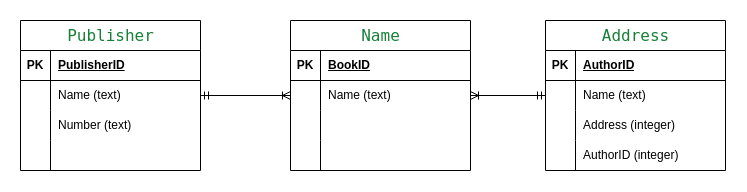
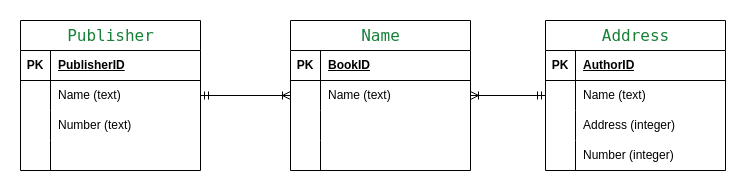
(641, 156) -> (634, 156)
